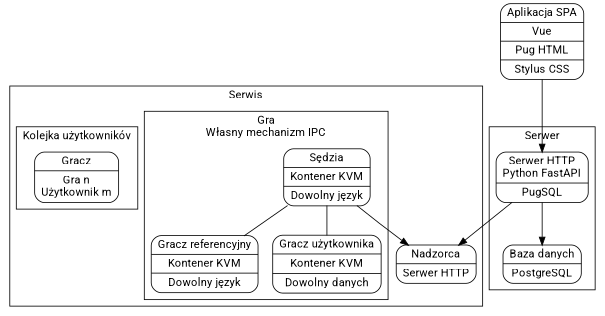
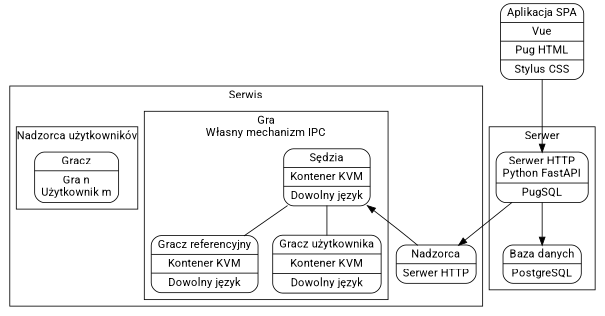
(77, 136) -> (77, 136)
(379, 223) -> (396, 228)
(327, 283) -> (327, 283)
